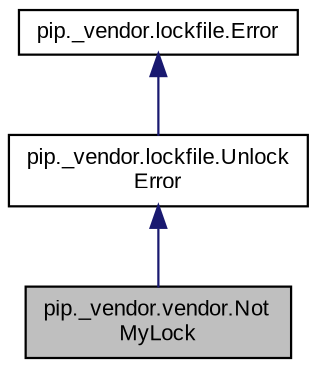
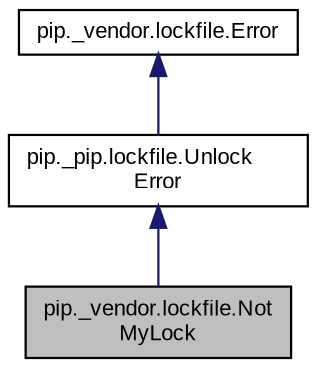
(158, 171) -> (158, 171)
(158, 322) -> (158, 322)
